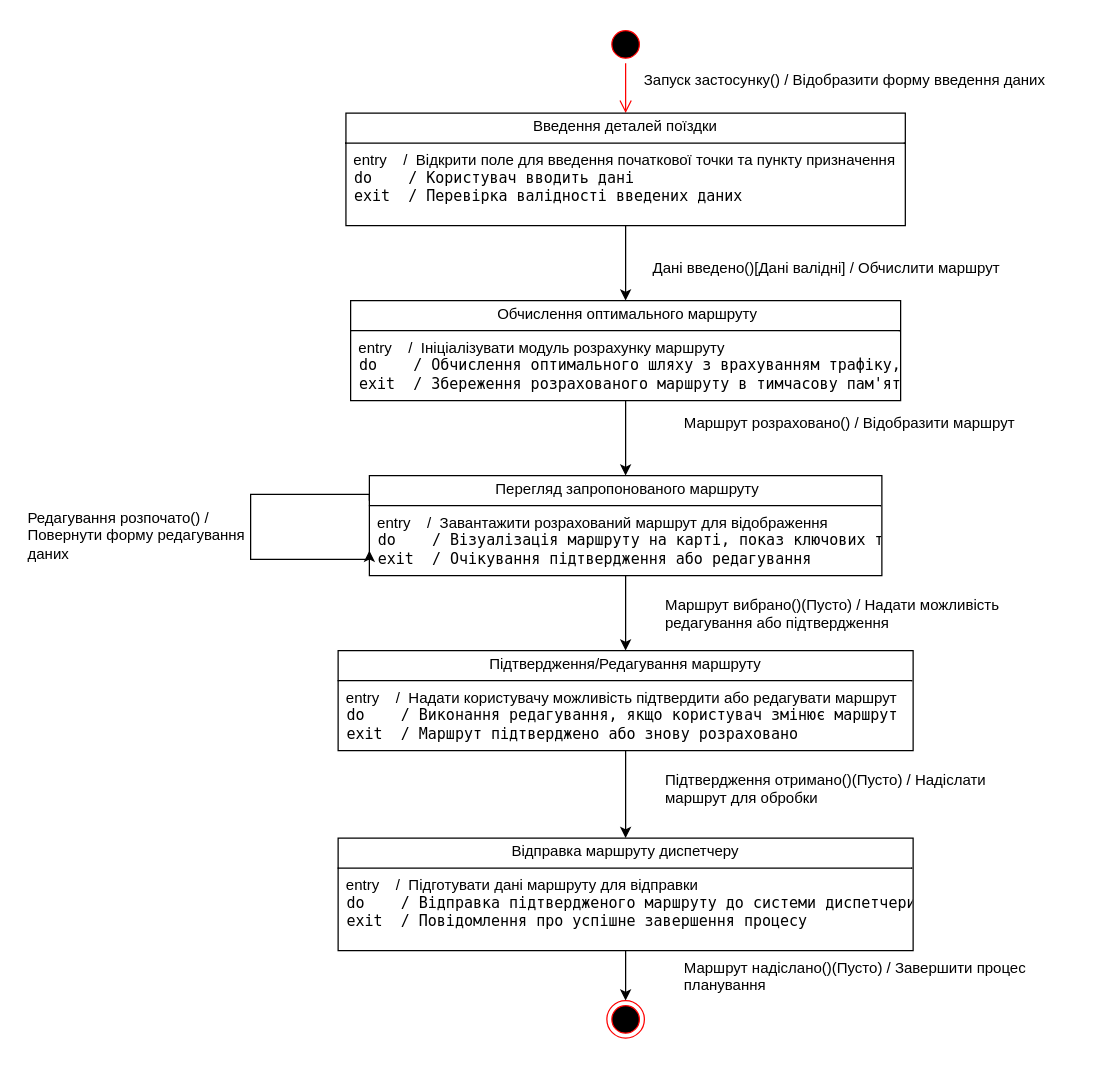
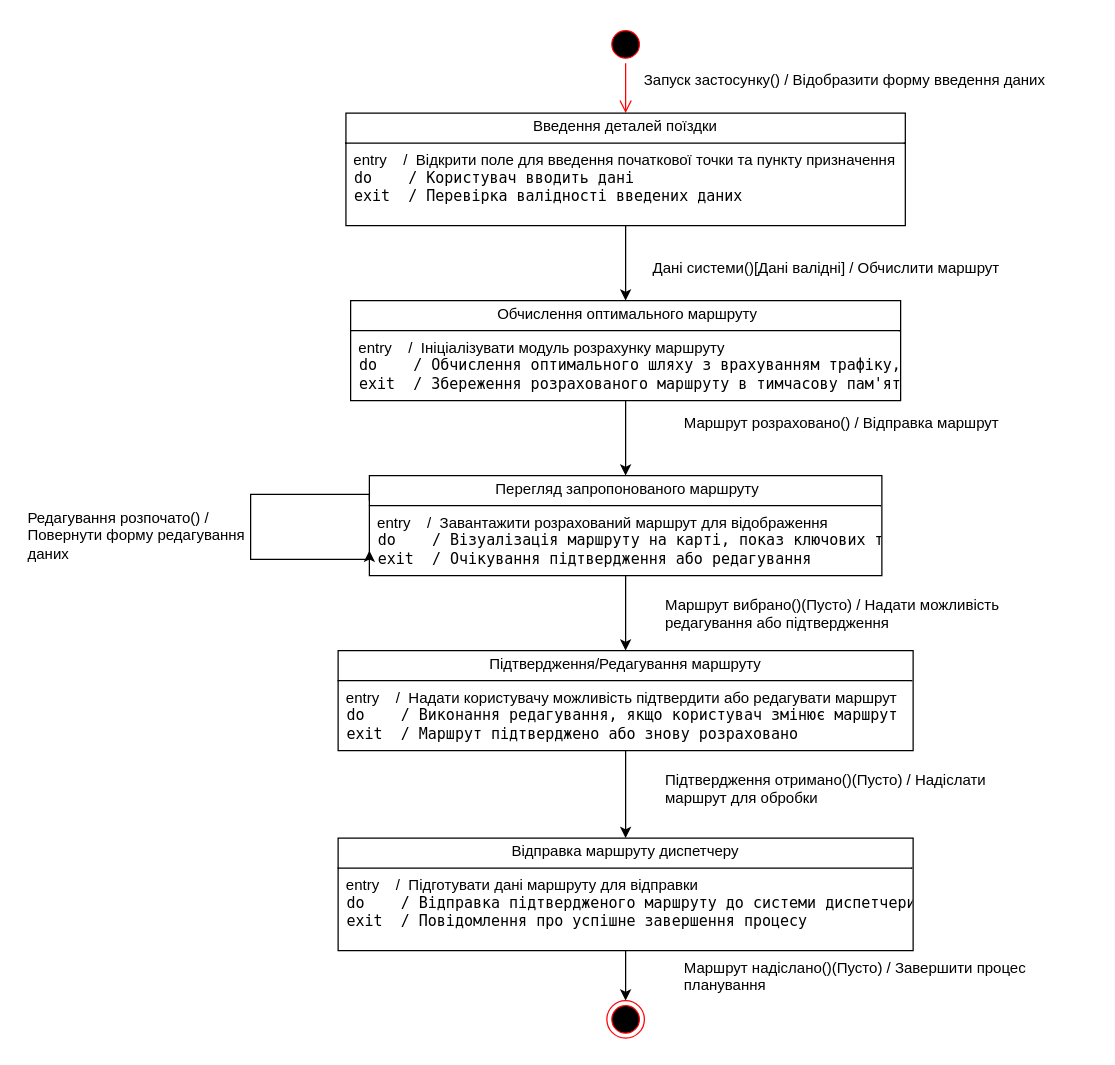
(845, 268) -> (845, 268)
(857, 423) -> (849, 423)
